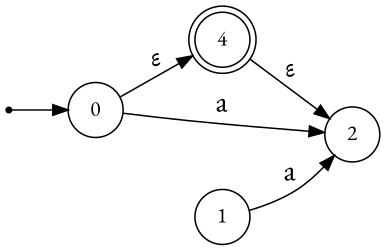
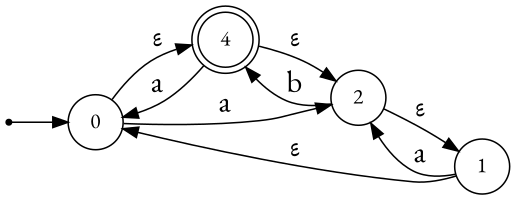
none -> (174, 94)
none -> (290, 102)
none -> (415, 125)
none -> (296, 166)
